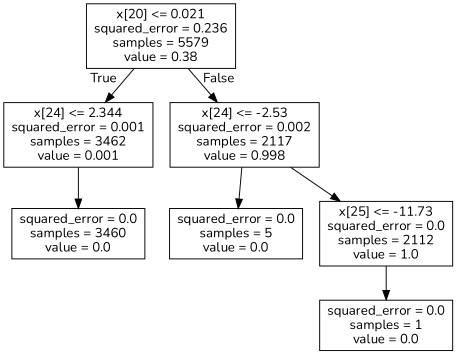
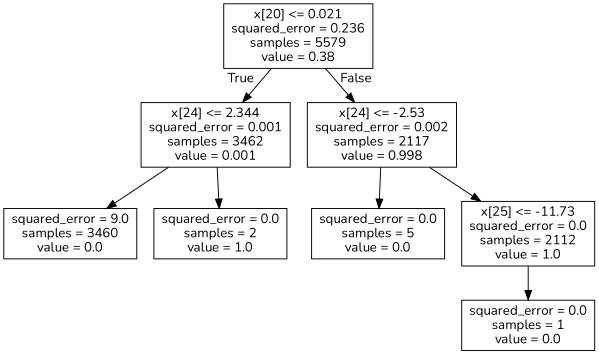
(78, 234) -> (70, 234)
none -> (220, 234)
